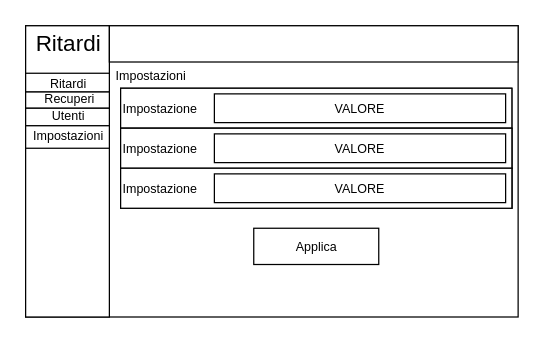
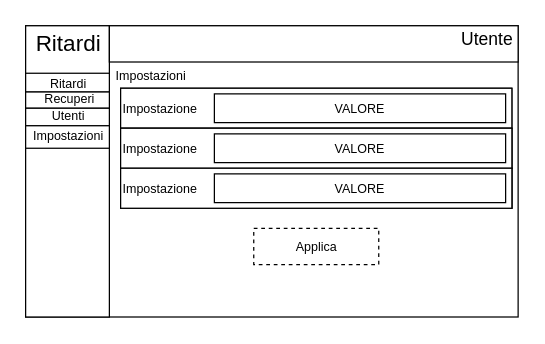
none -> (486, 39)
(316, 246) -> (316, 246)
